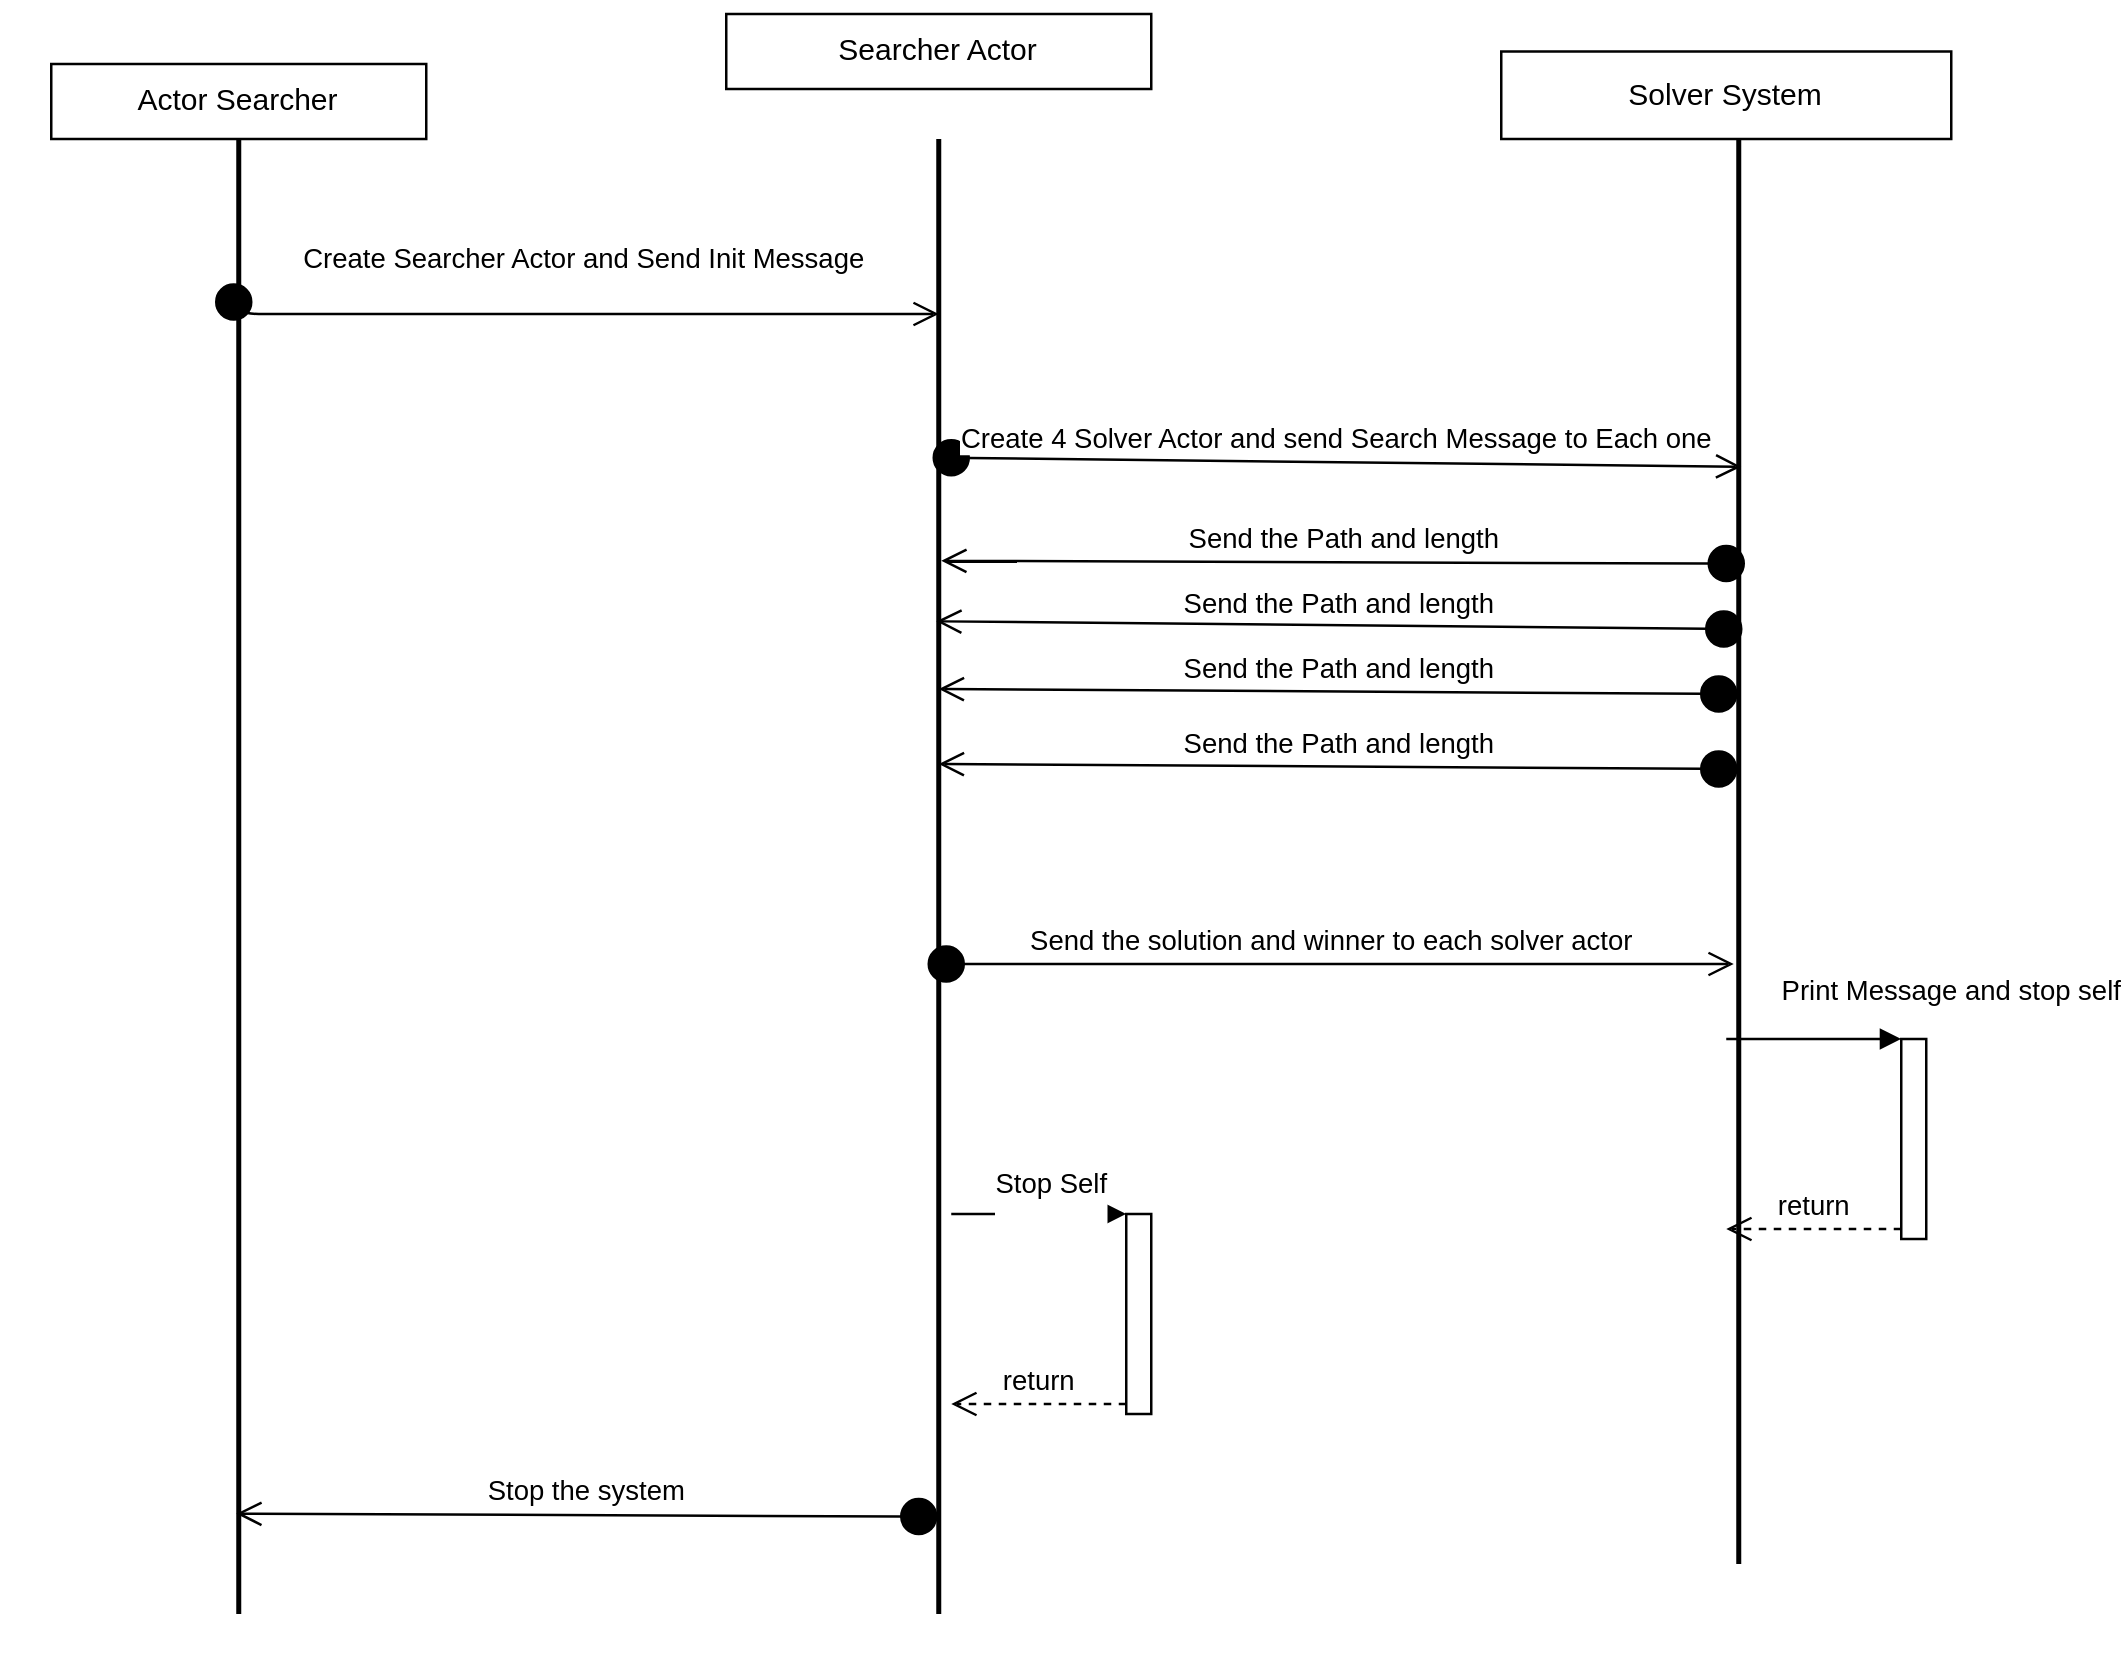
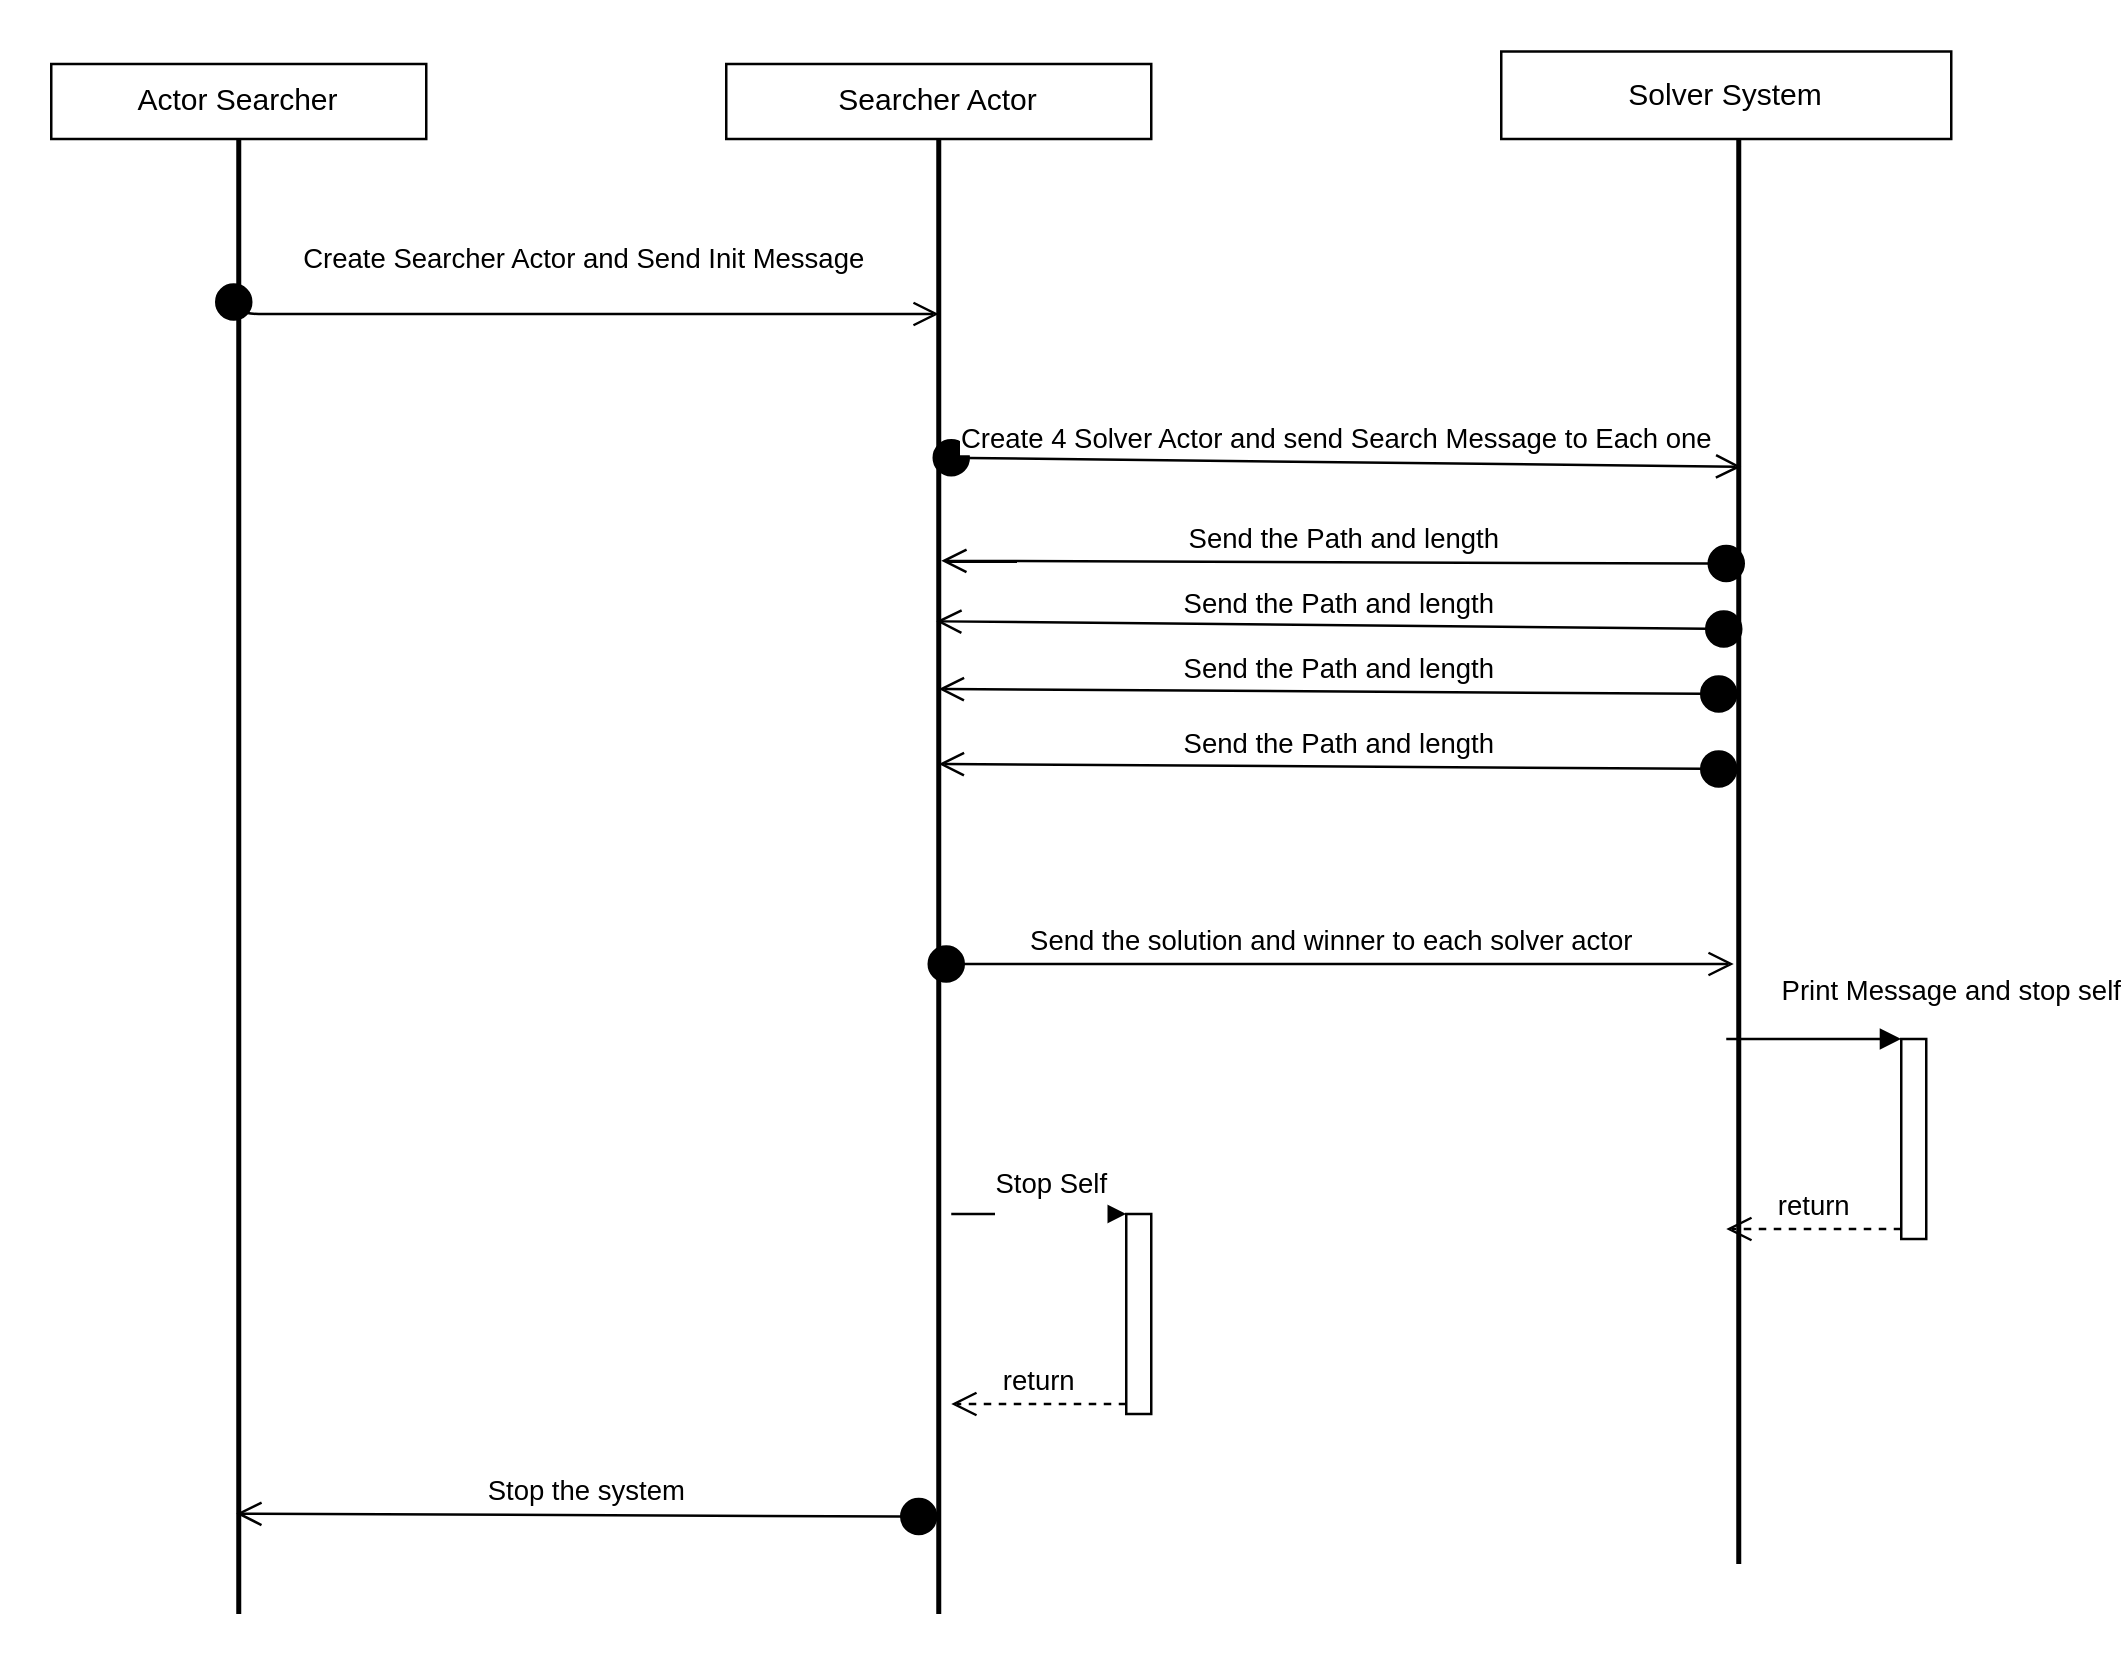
(939, 51) -> (939, 101)
